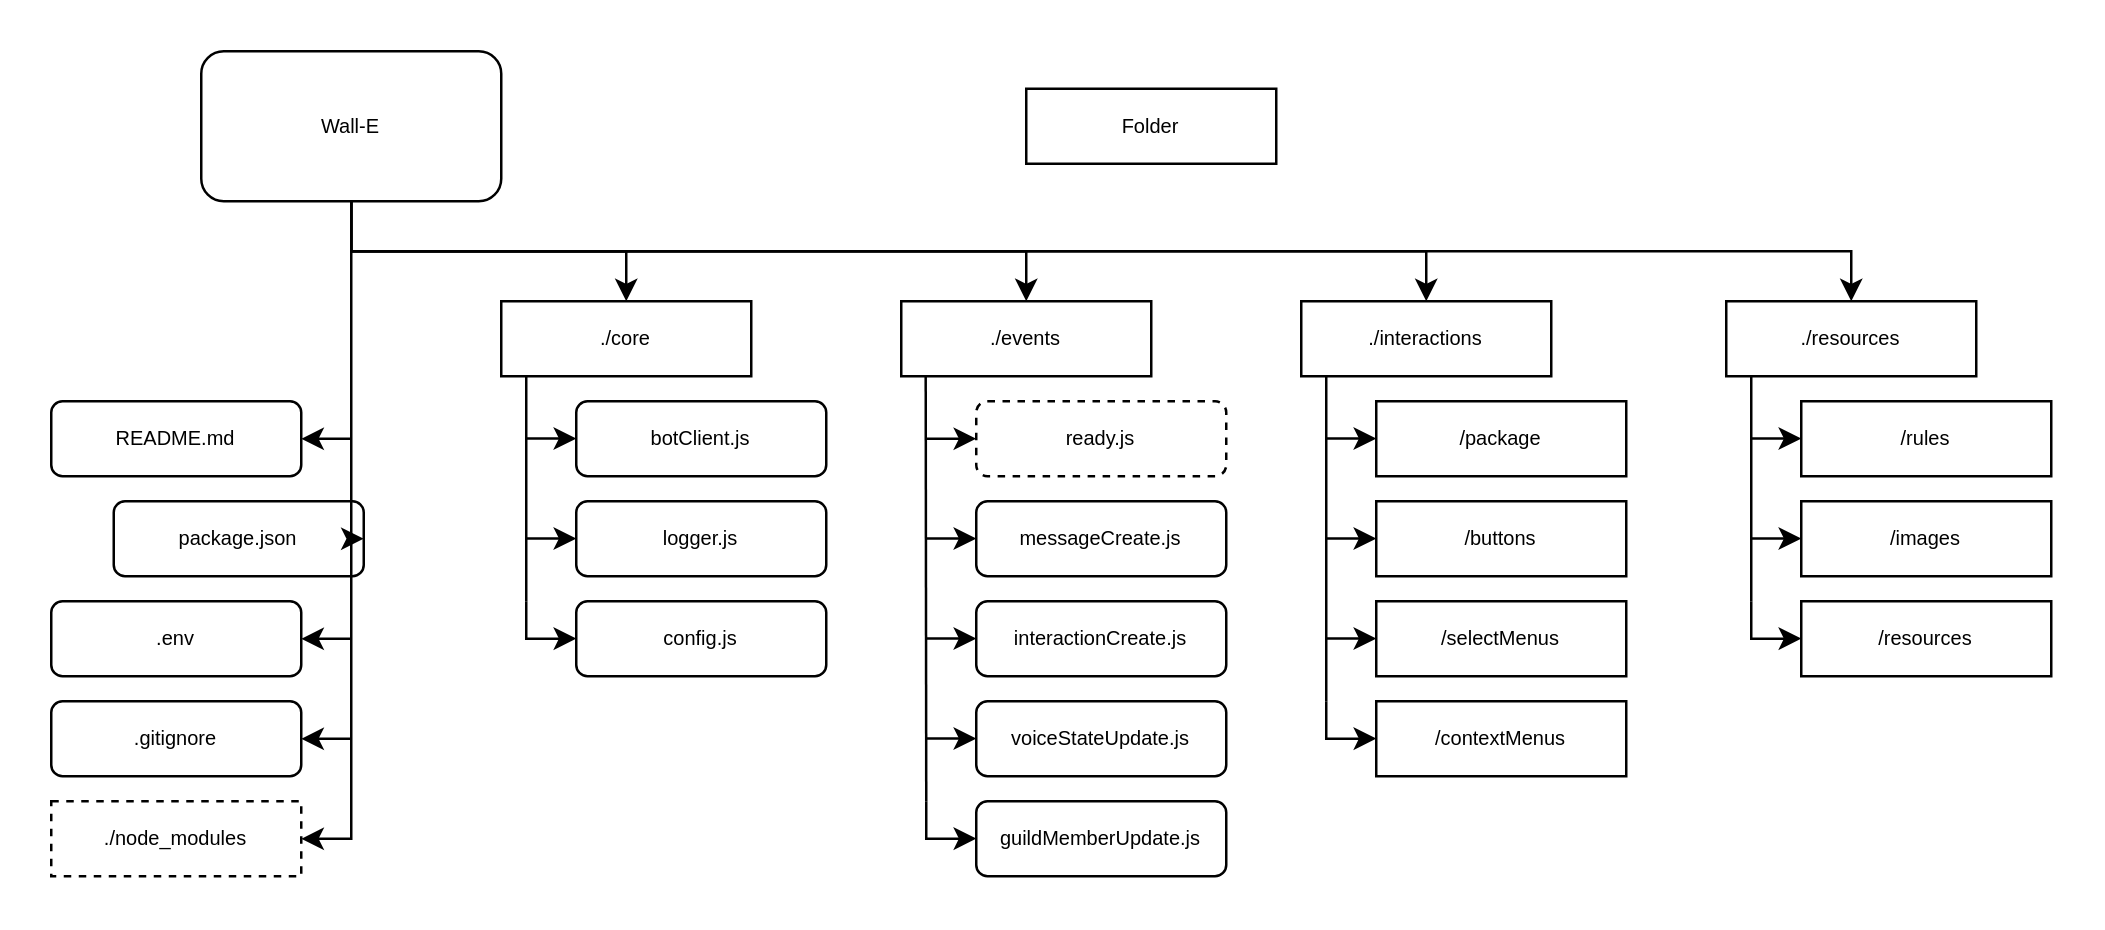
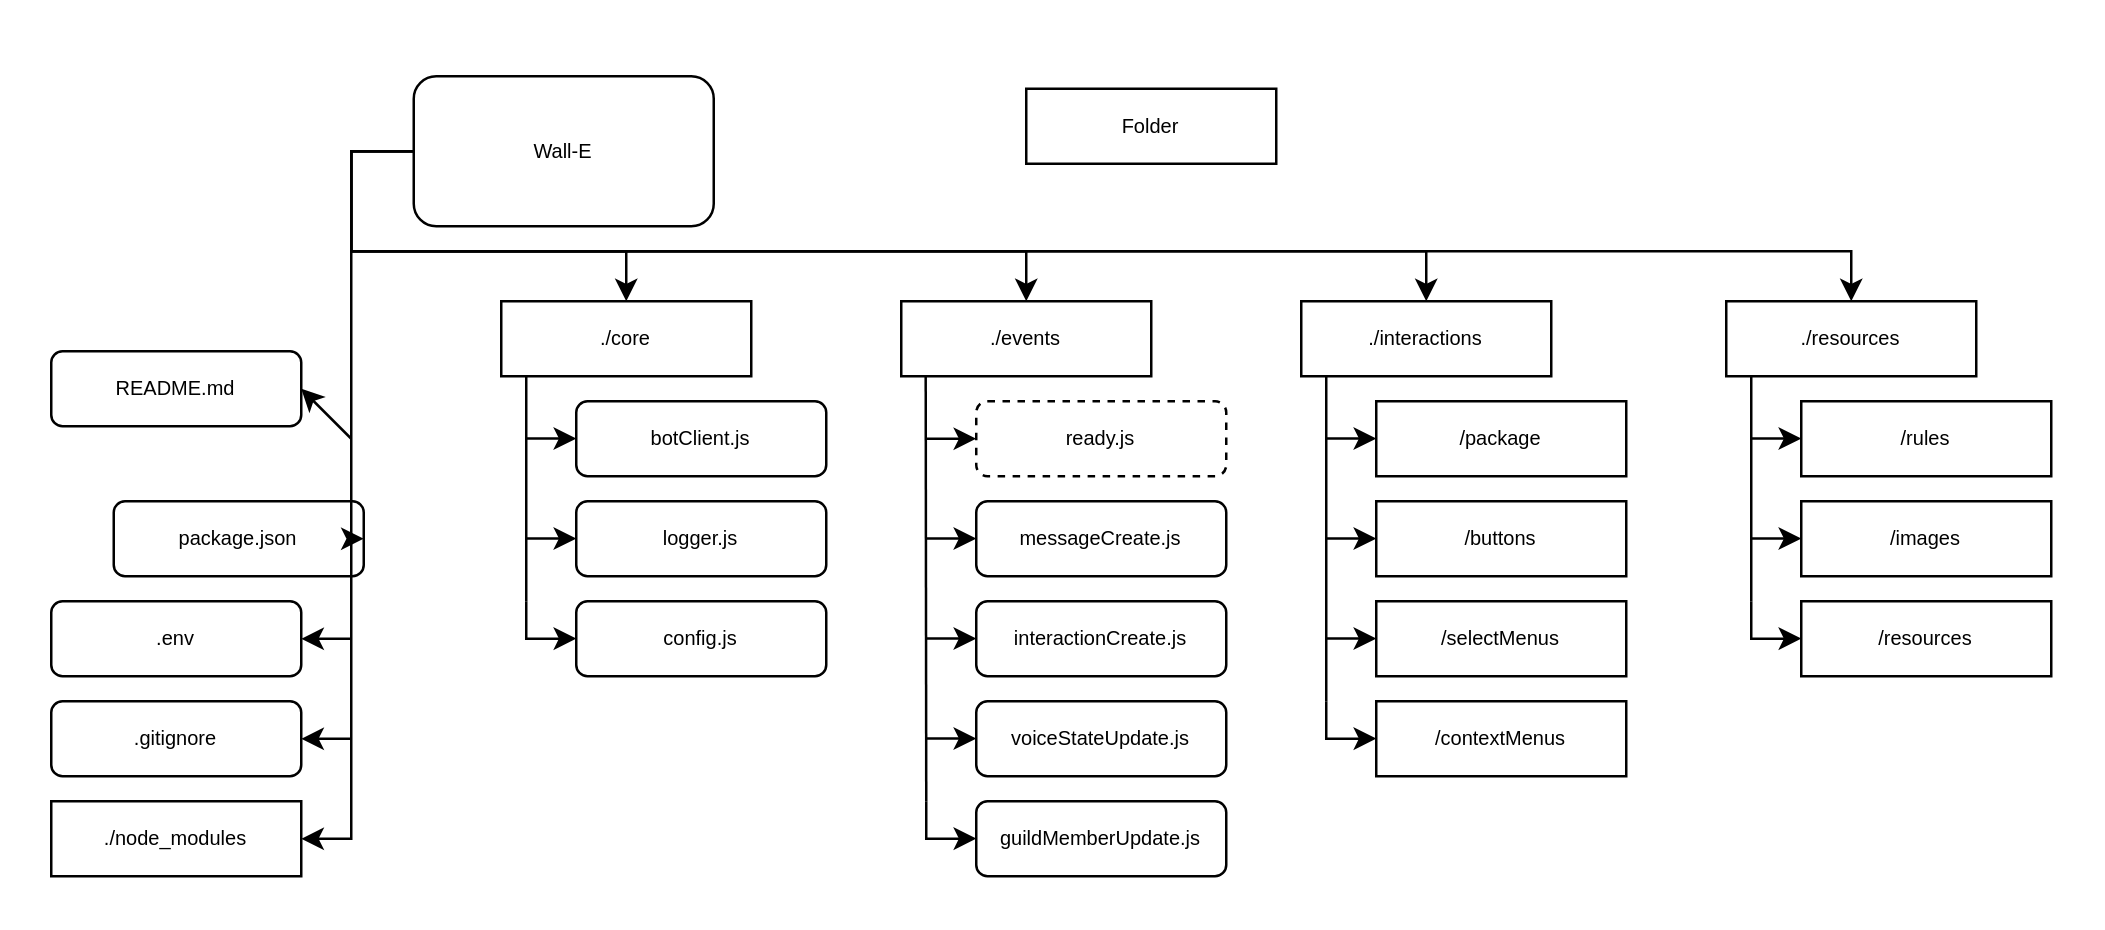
(351, 126) -> (564, 151)
(176, 439) -> (176, 389)
(176, 839) -> (176, 839)
